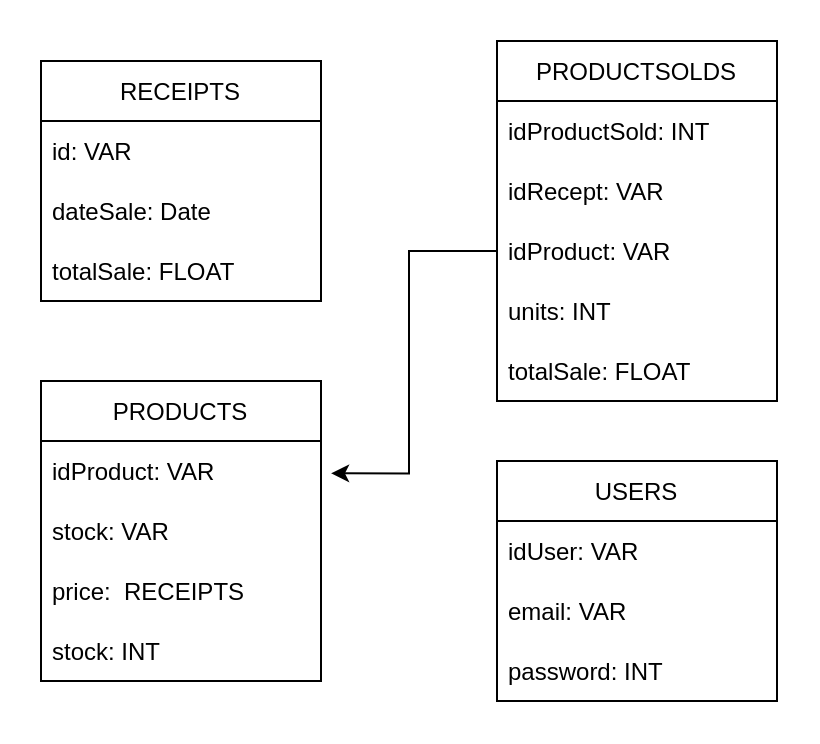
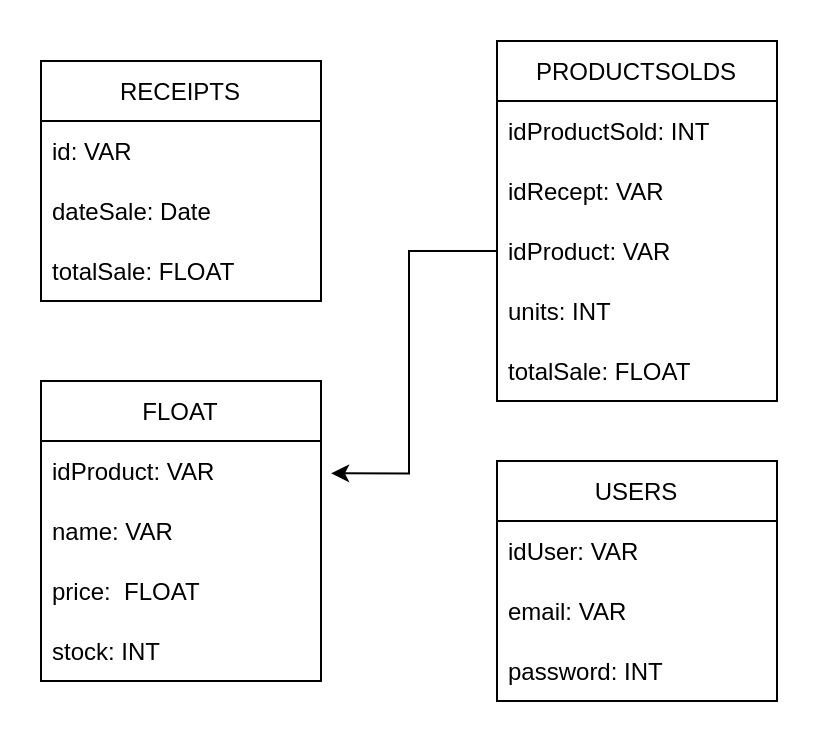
(180, 412) -> (180, 412)
(113, 532) -> (106, 532)
(150, 592) -> (130, 592)
